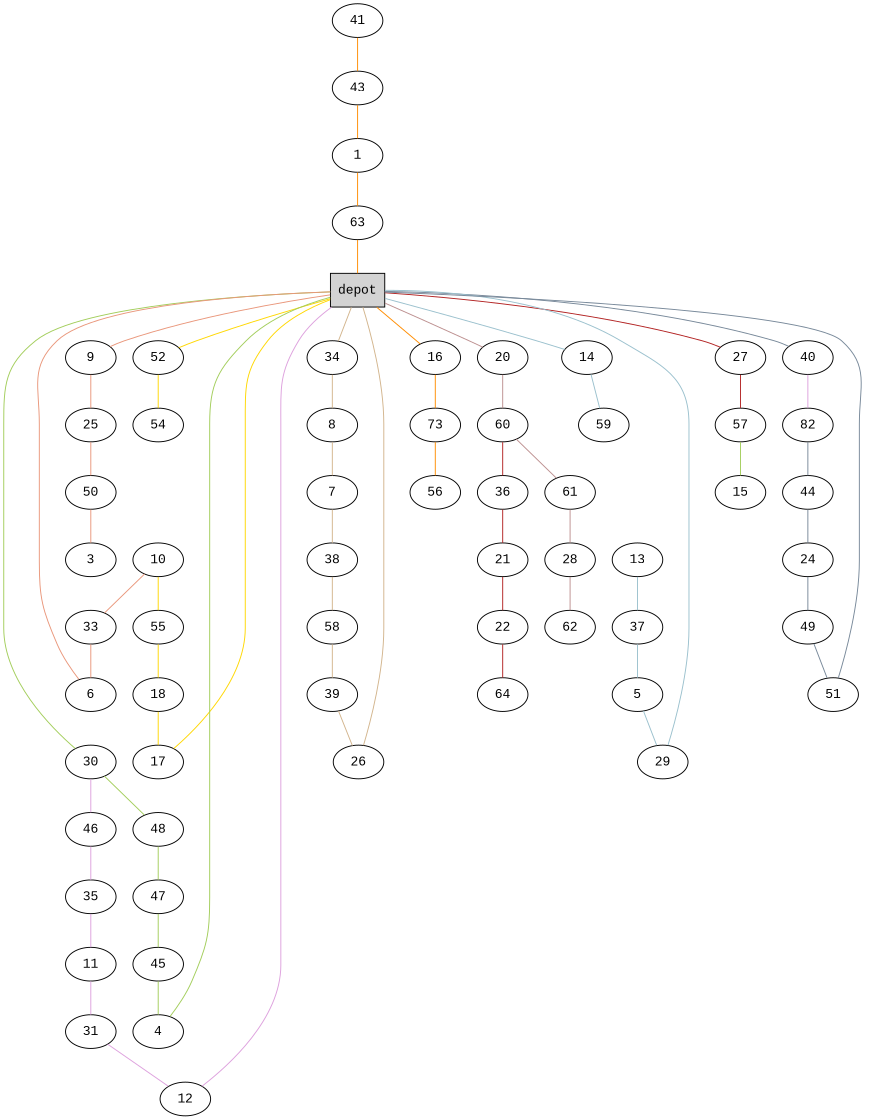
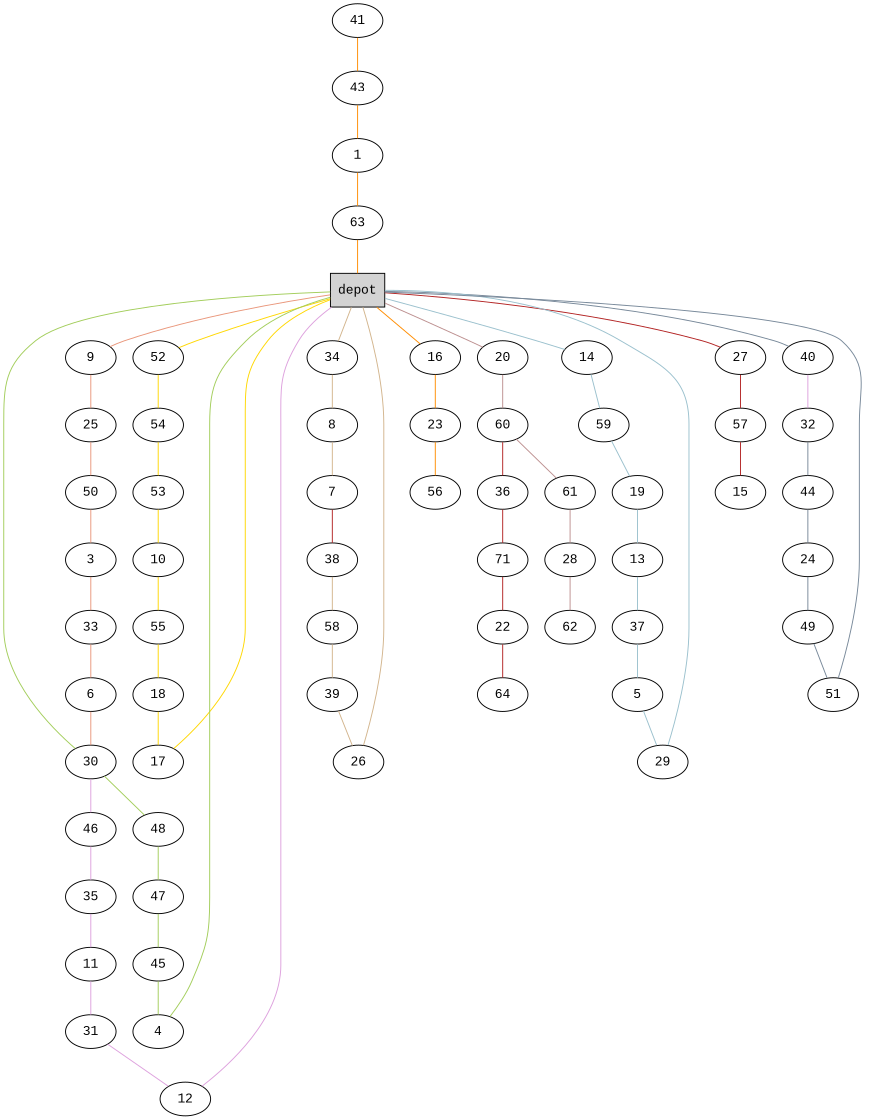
(39, 372) -> (91, 728)
(435, 425) -> (435, 425)
(808, 425) -> (808, 425)
(740, 459) -> (740, 459)
none -> (158, 492)
none -> (637, 492)
(332, 526) -> (332, 526)
(503, 560) -> (503, 560)
(125, 593) -> (91, 594)
